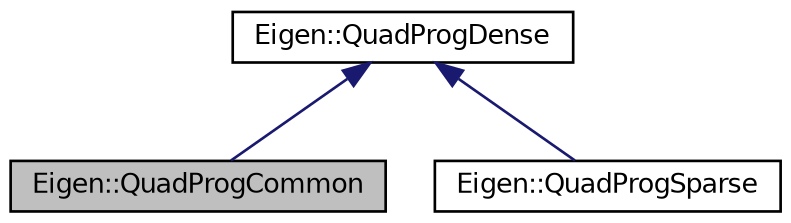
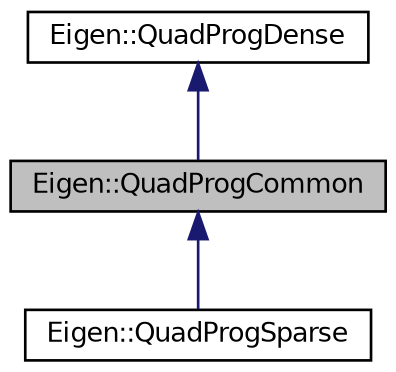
(517, 120) -> (198, 275)
